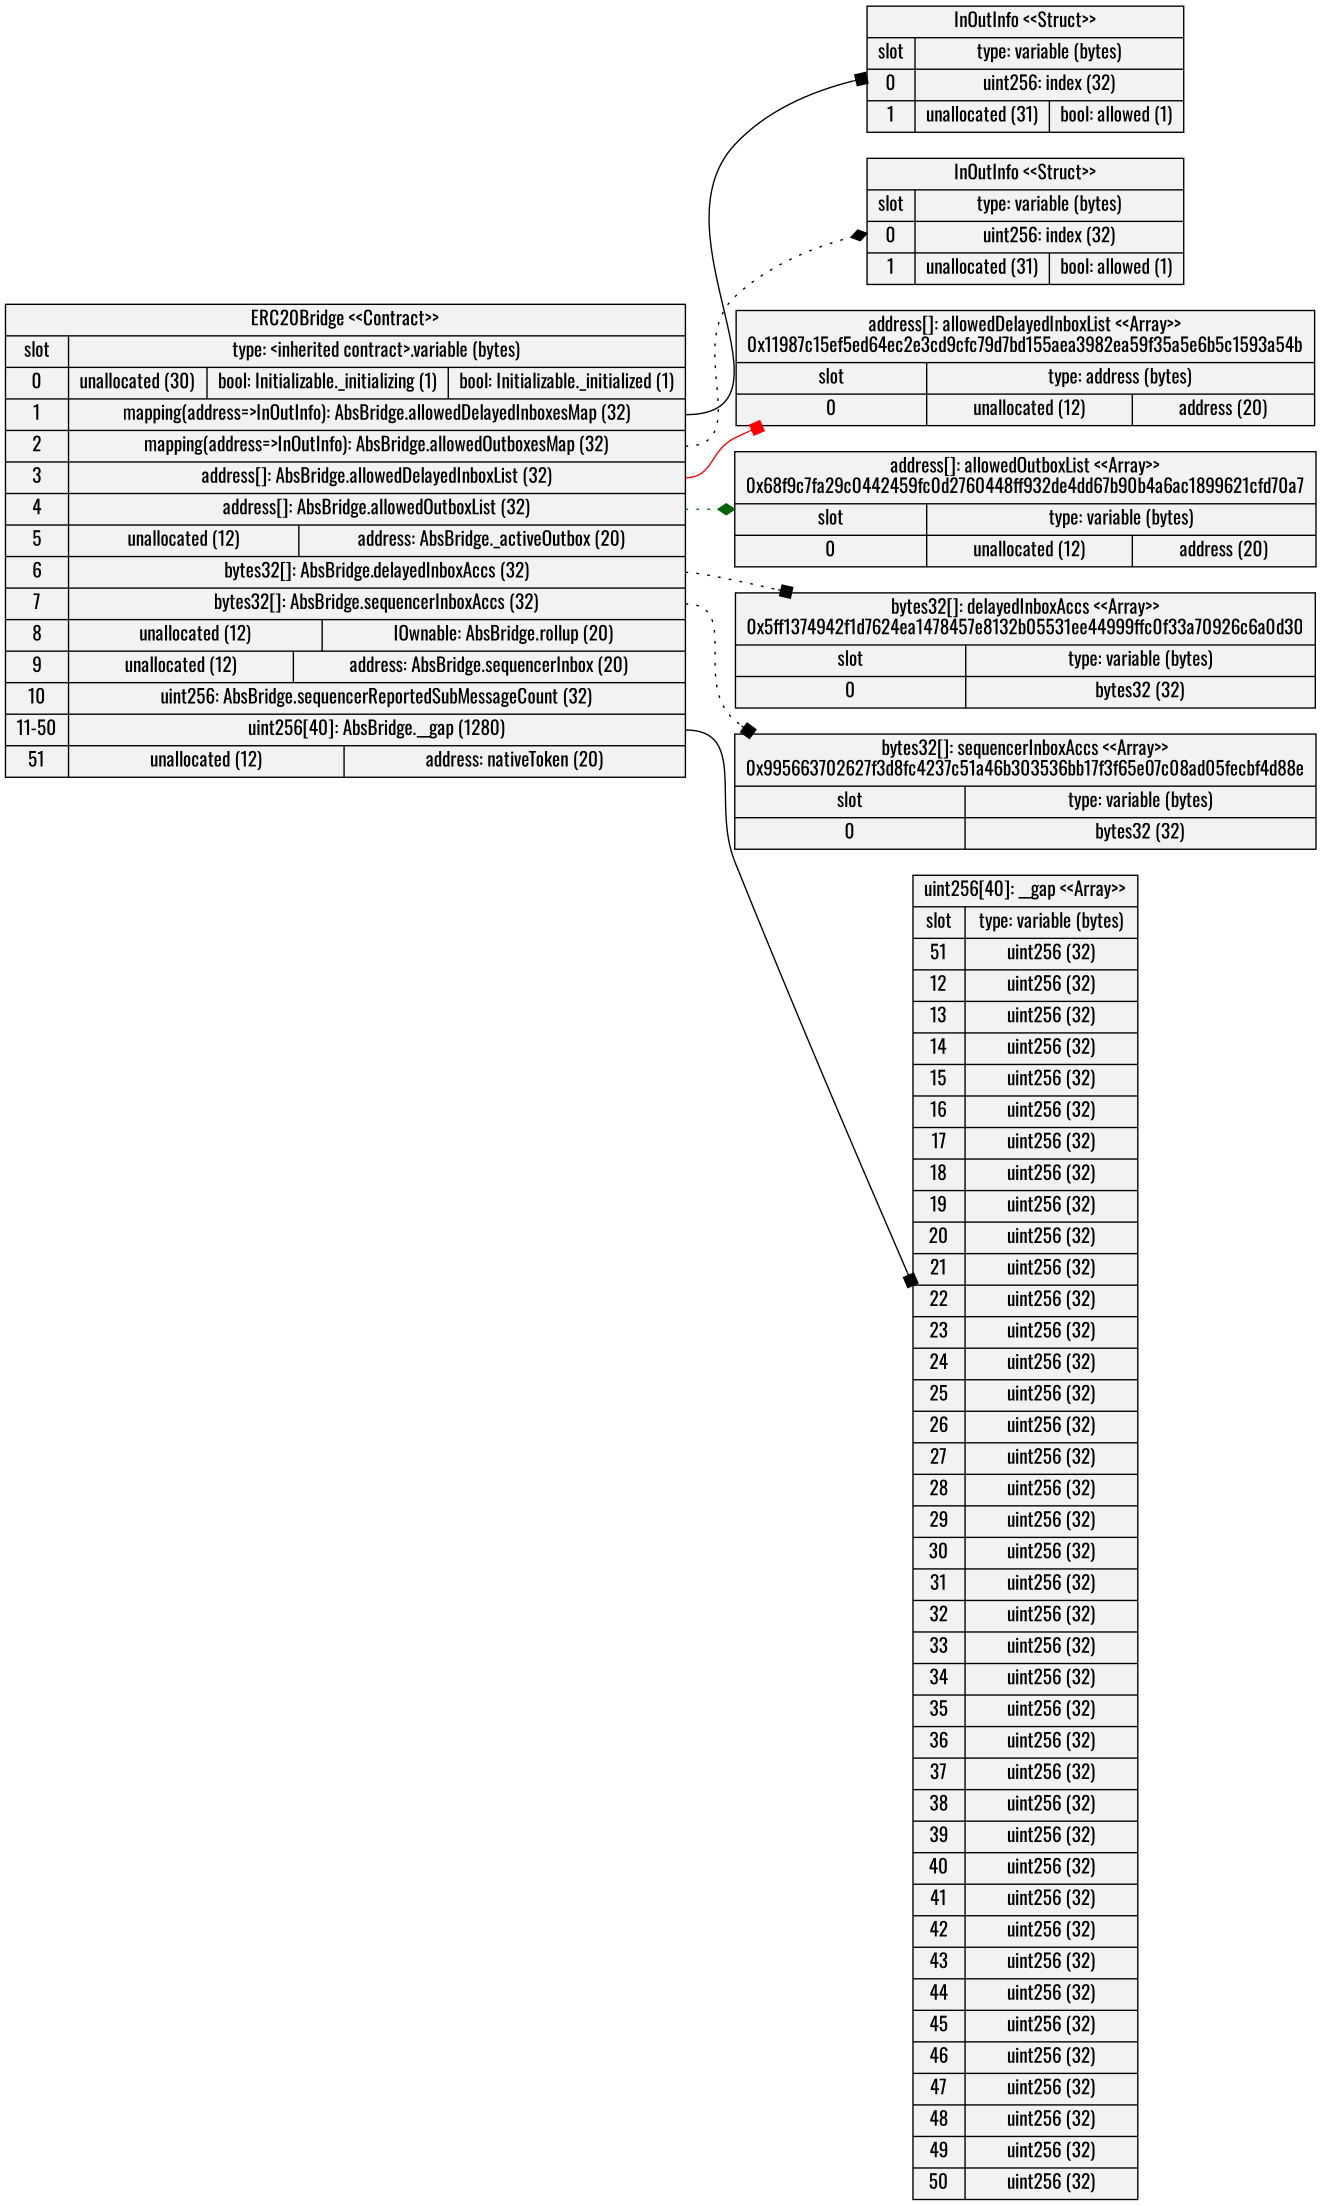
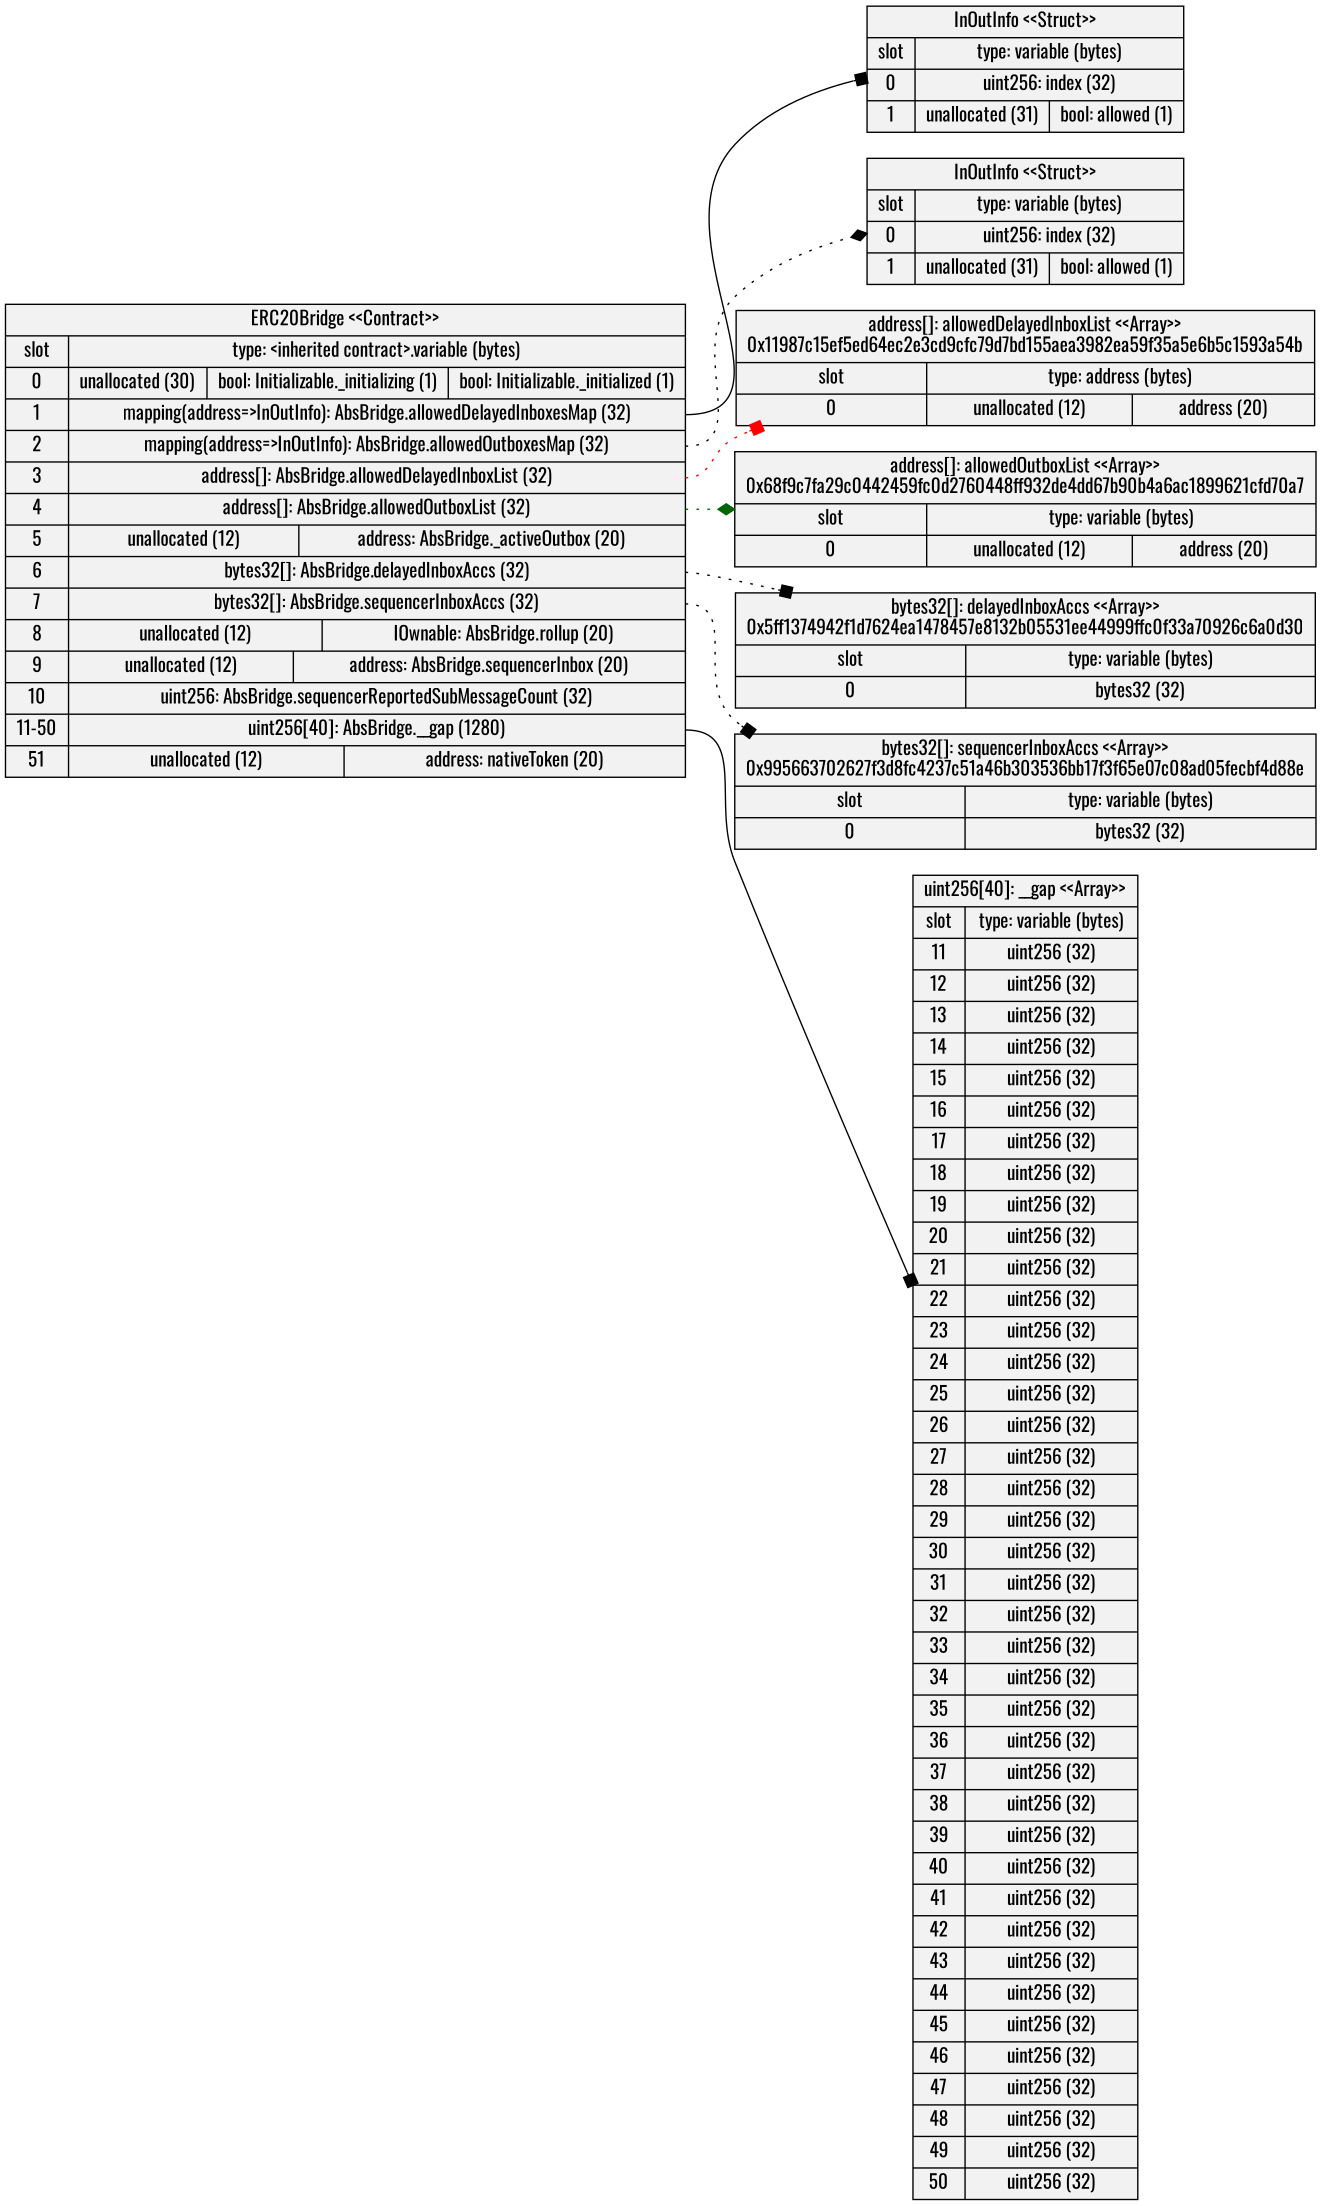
(716, 455) -> (716, 455)
(939, 953) -> (939, 953)
